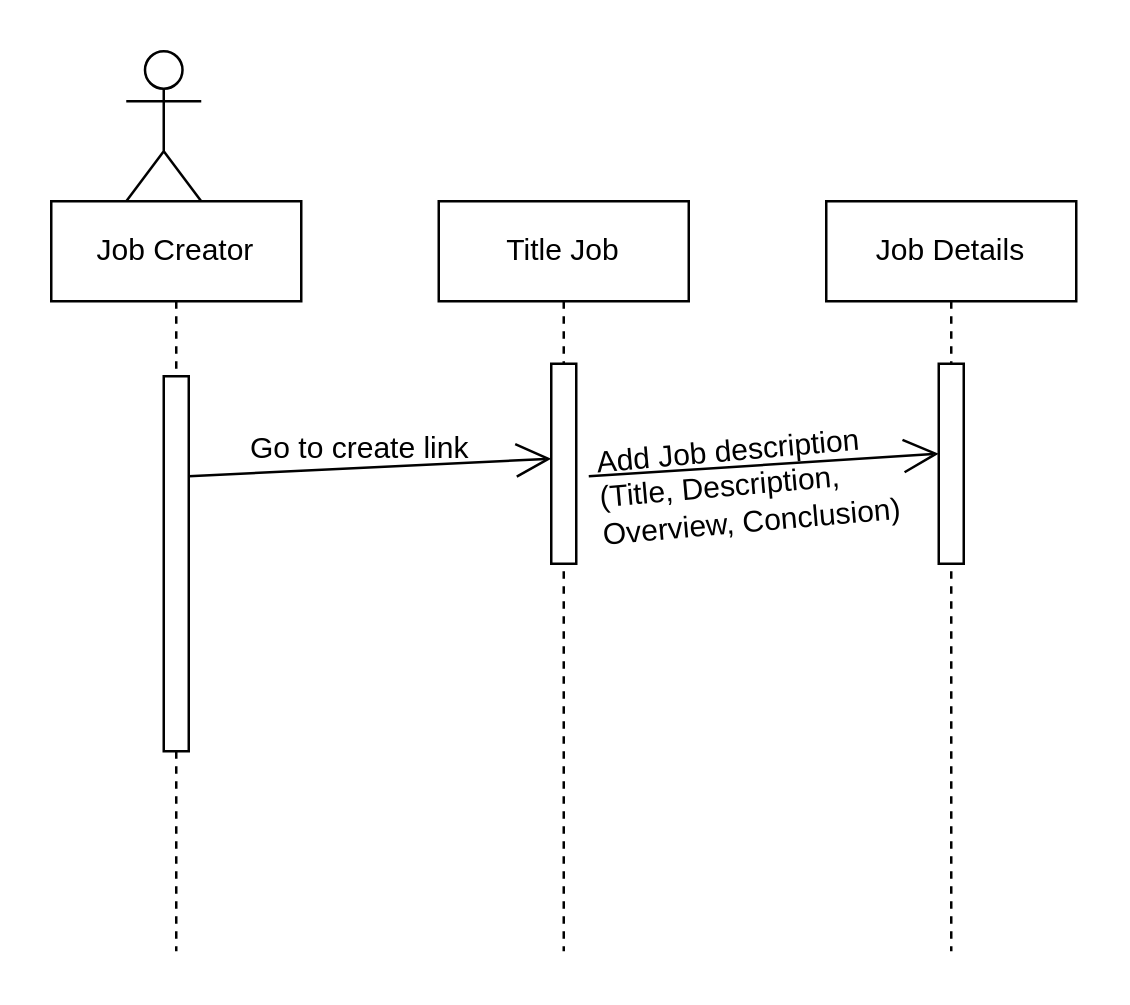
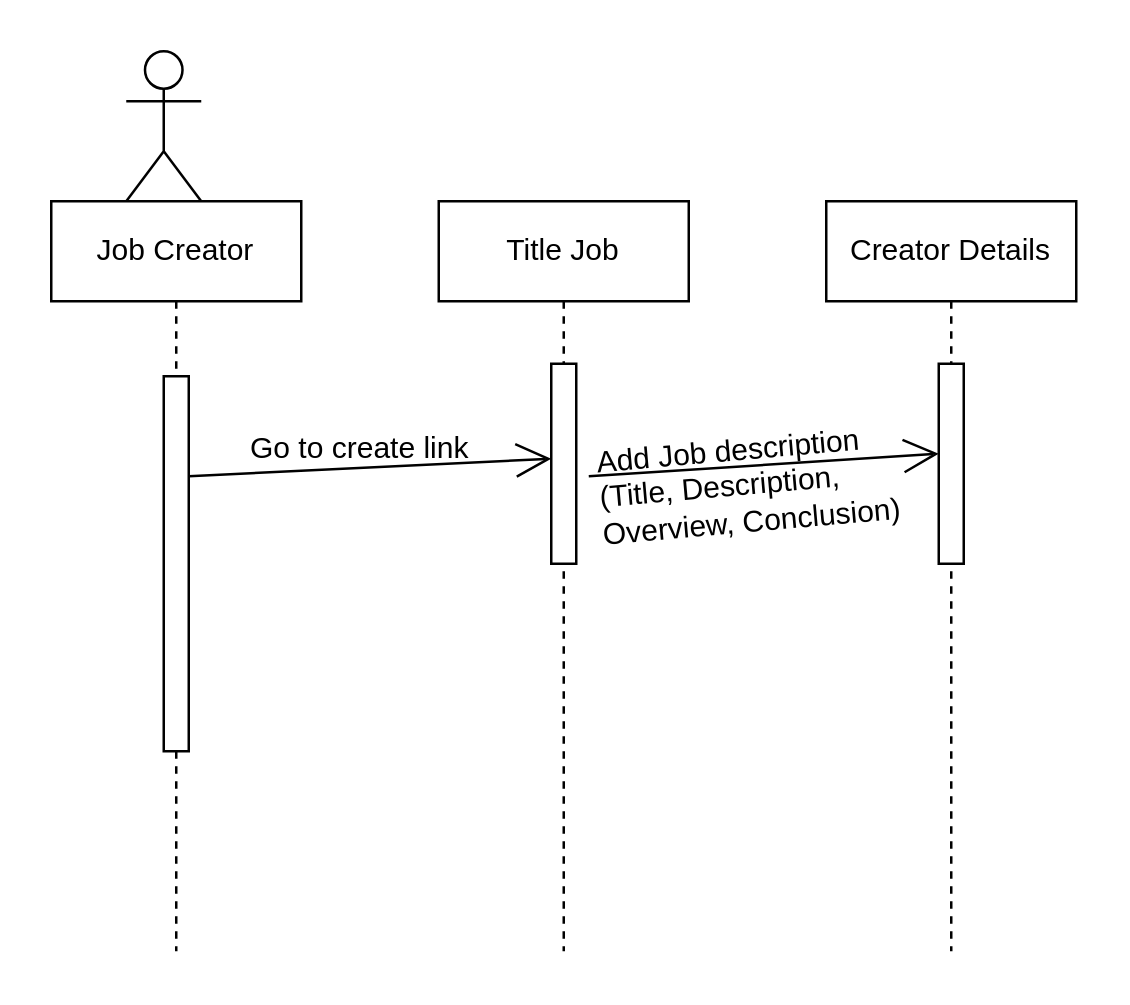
(951, 251) -> (951, 251)
